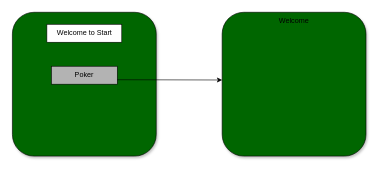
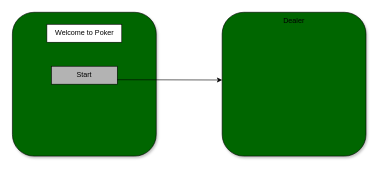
(294, 21) -> (294, 21)
(85, 33) -> (85, 33)
(84, 75) -> (84, 75)
